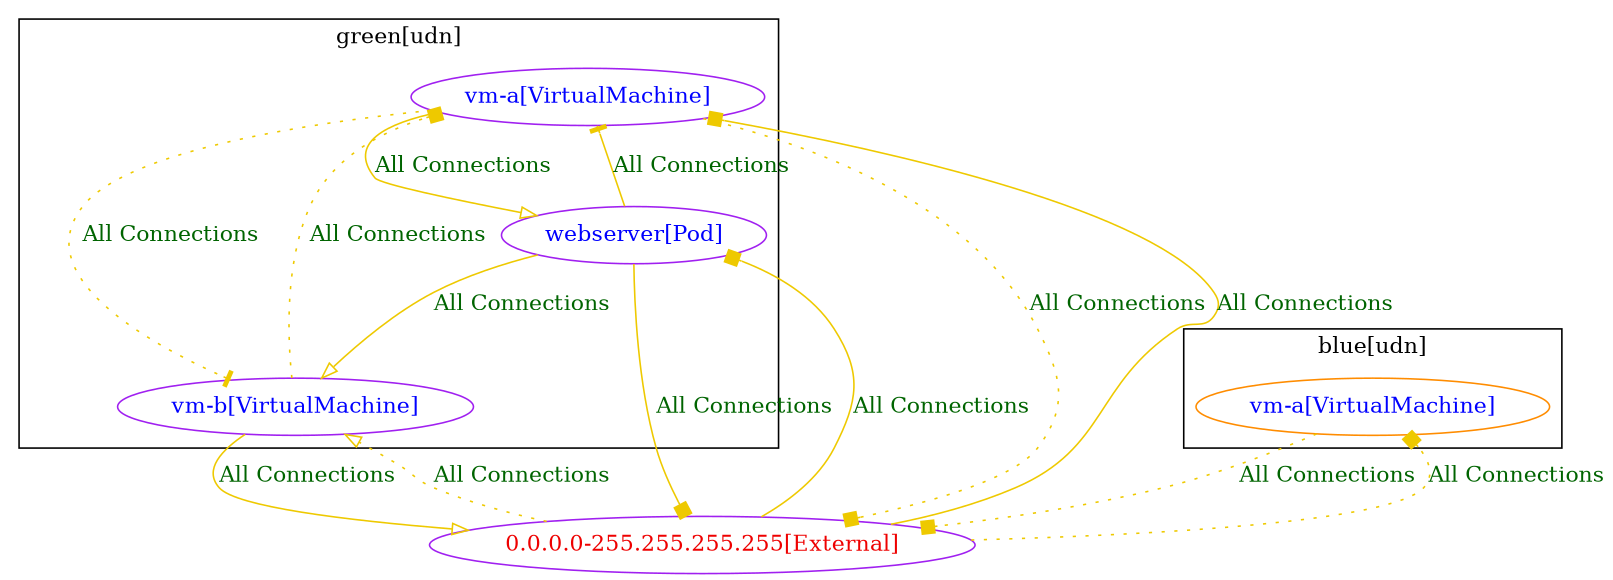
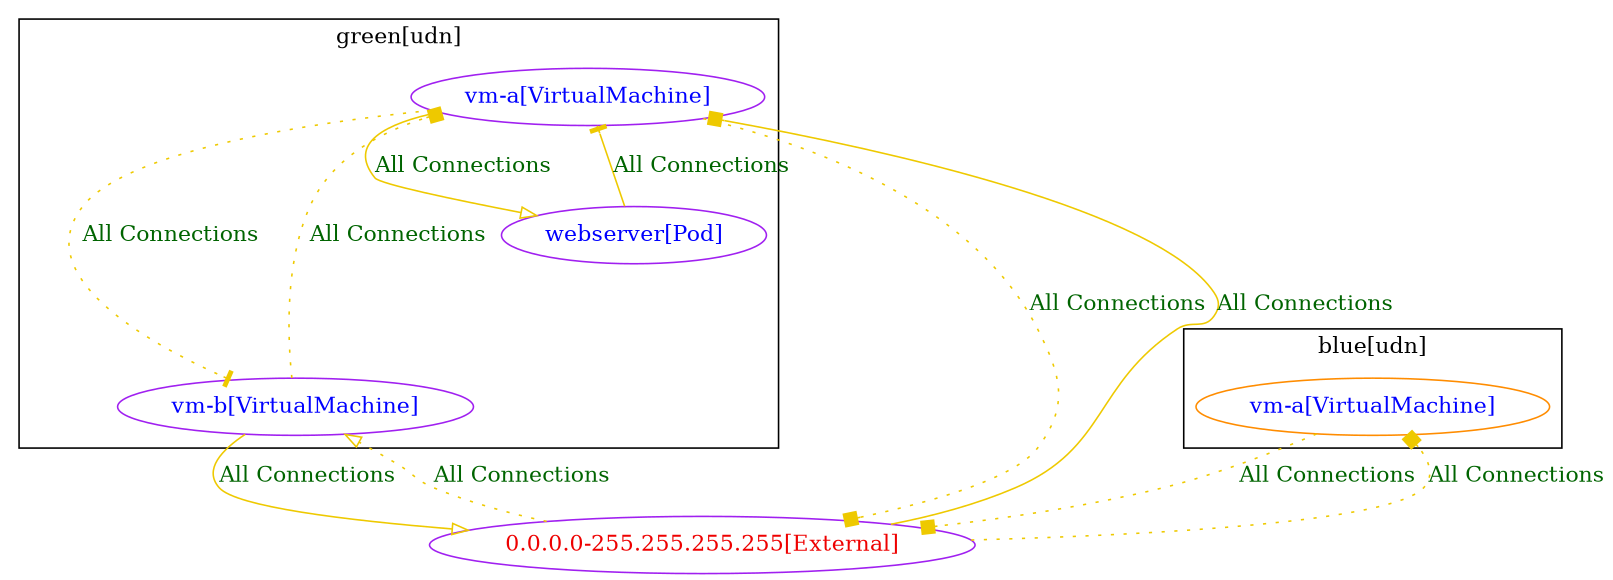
(428, 296) -> none
(854, 381) -> none
(643, 386) -> none
